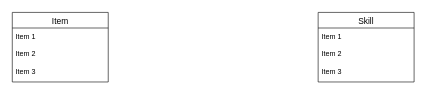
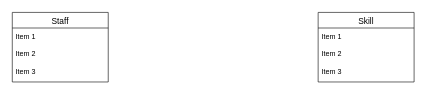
(60, 21) -> (60, 21)
